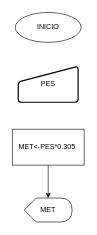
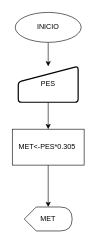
none -> (48, 60)
none -> (48, 123)
(48, 210) -> (48, 219)
